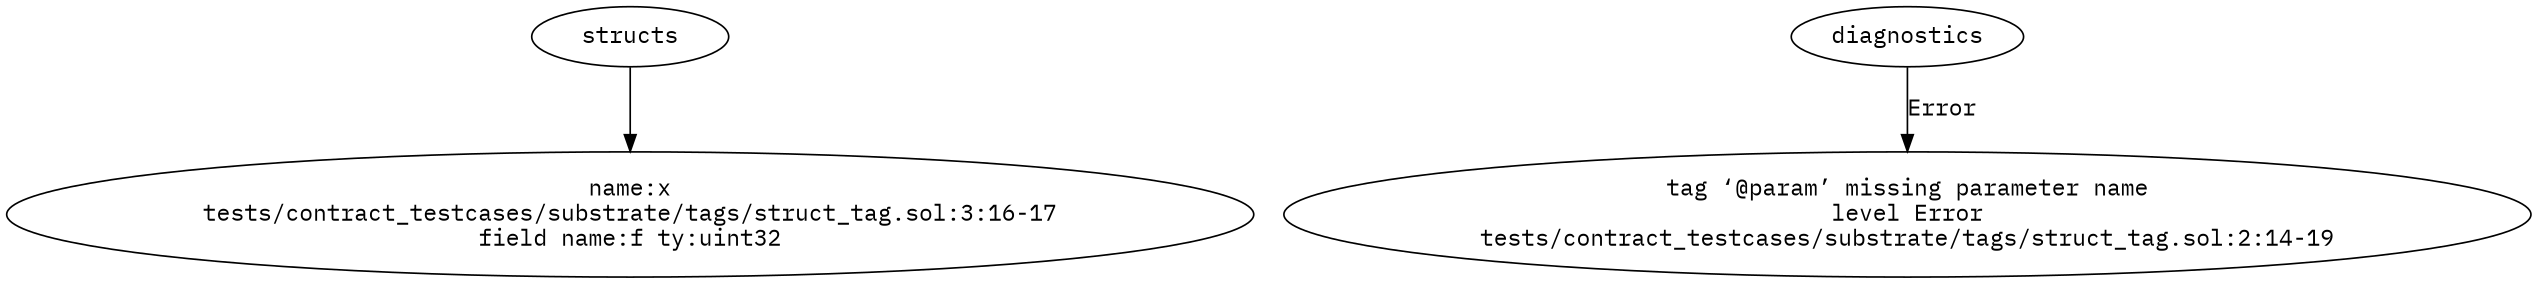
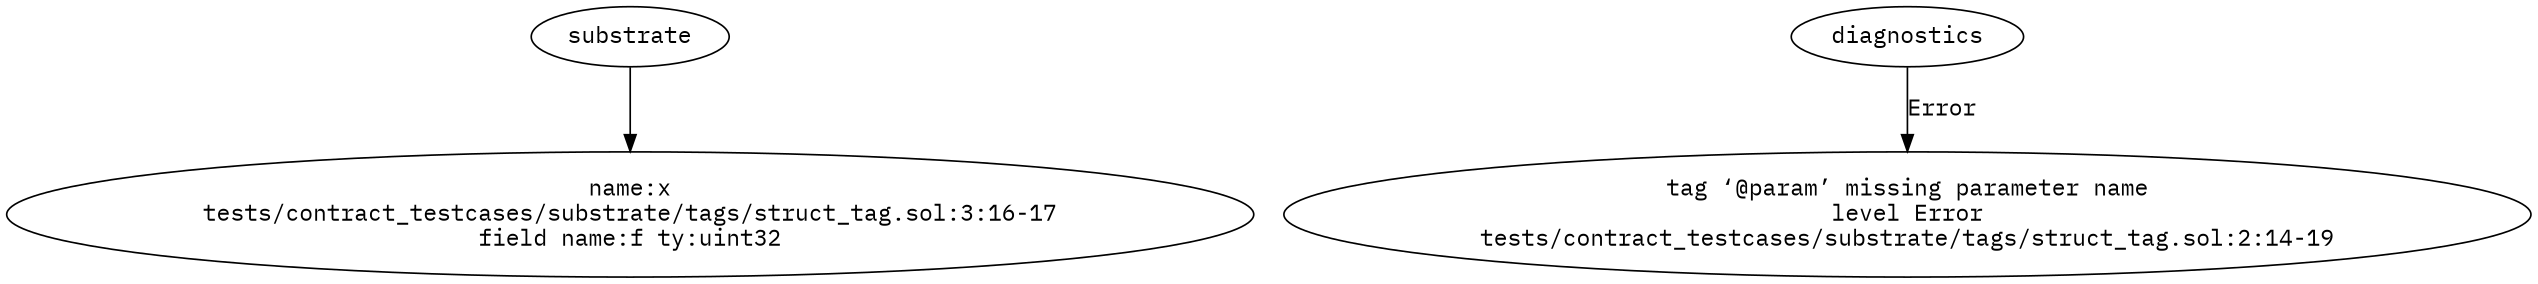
(630, 37) -> (630, 37)
